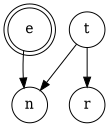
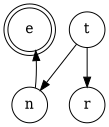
(23, 64) -> (36, 74)
